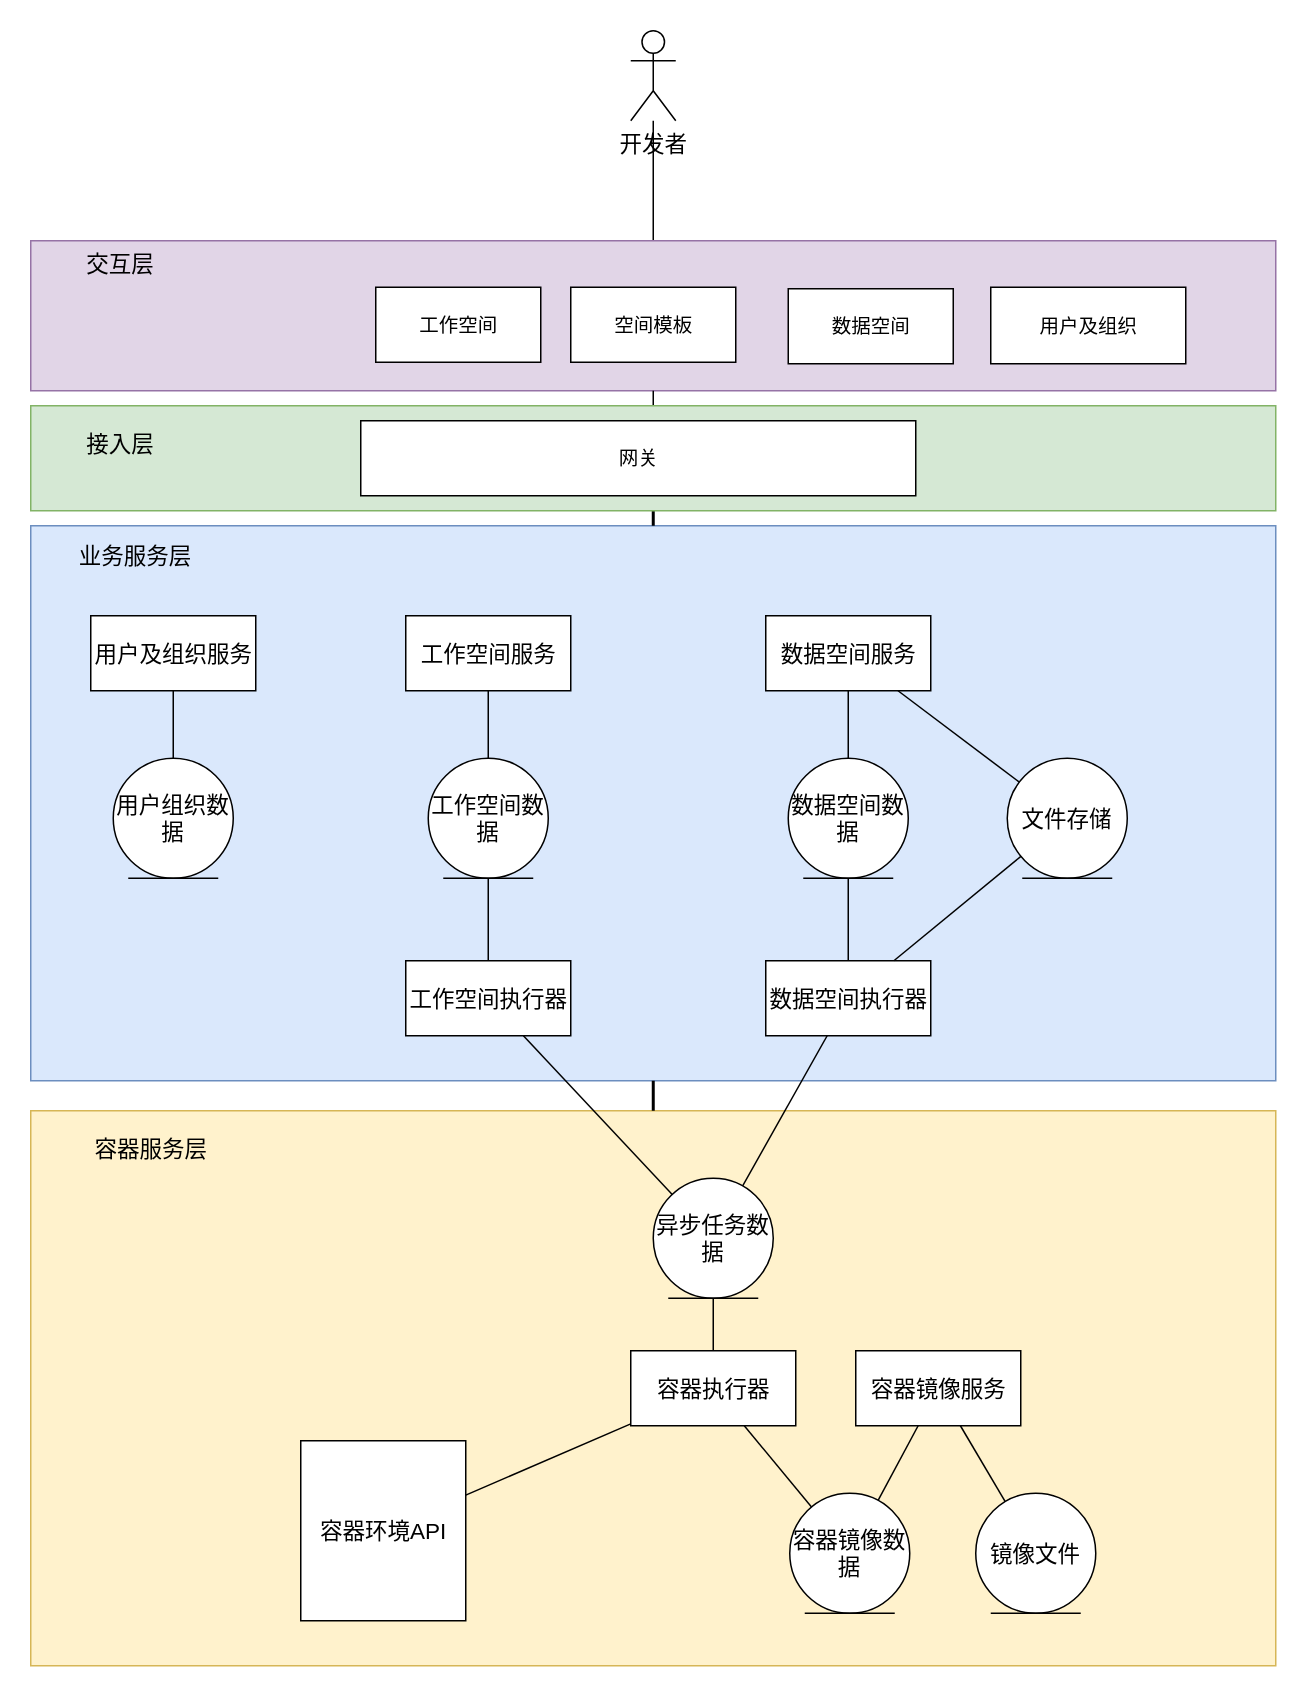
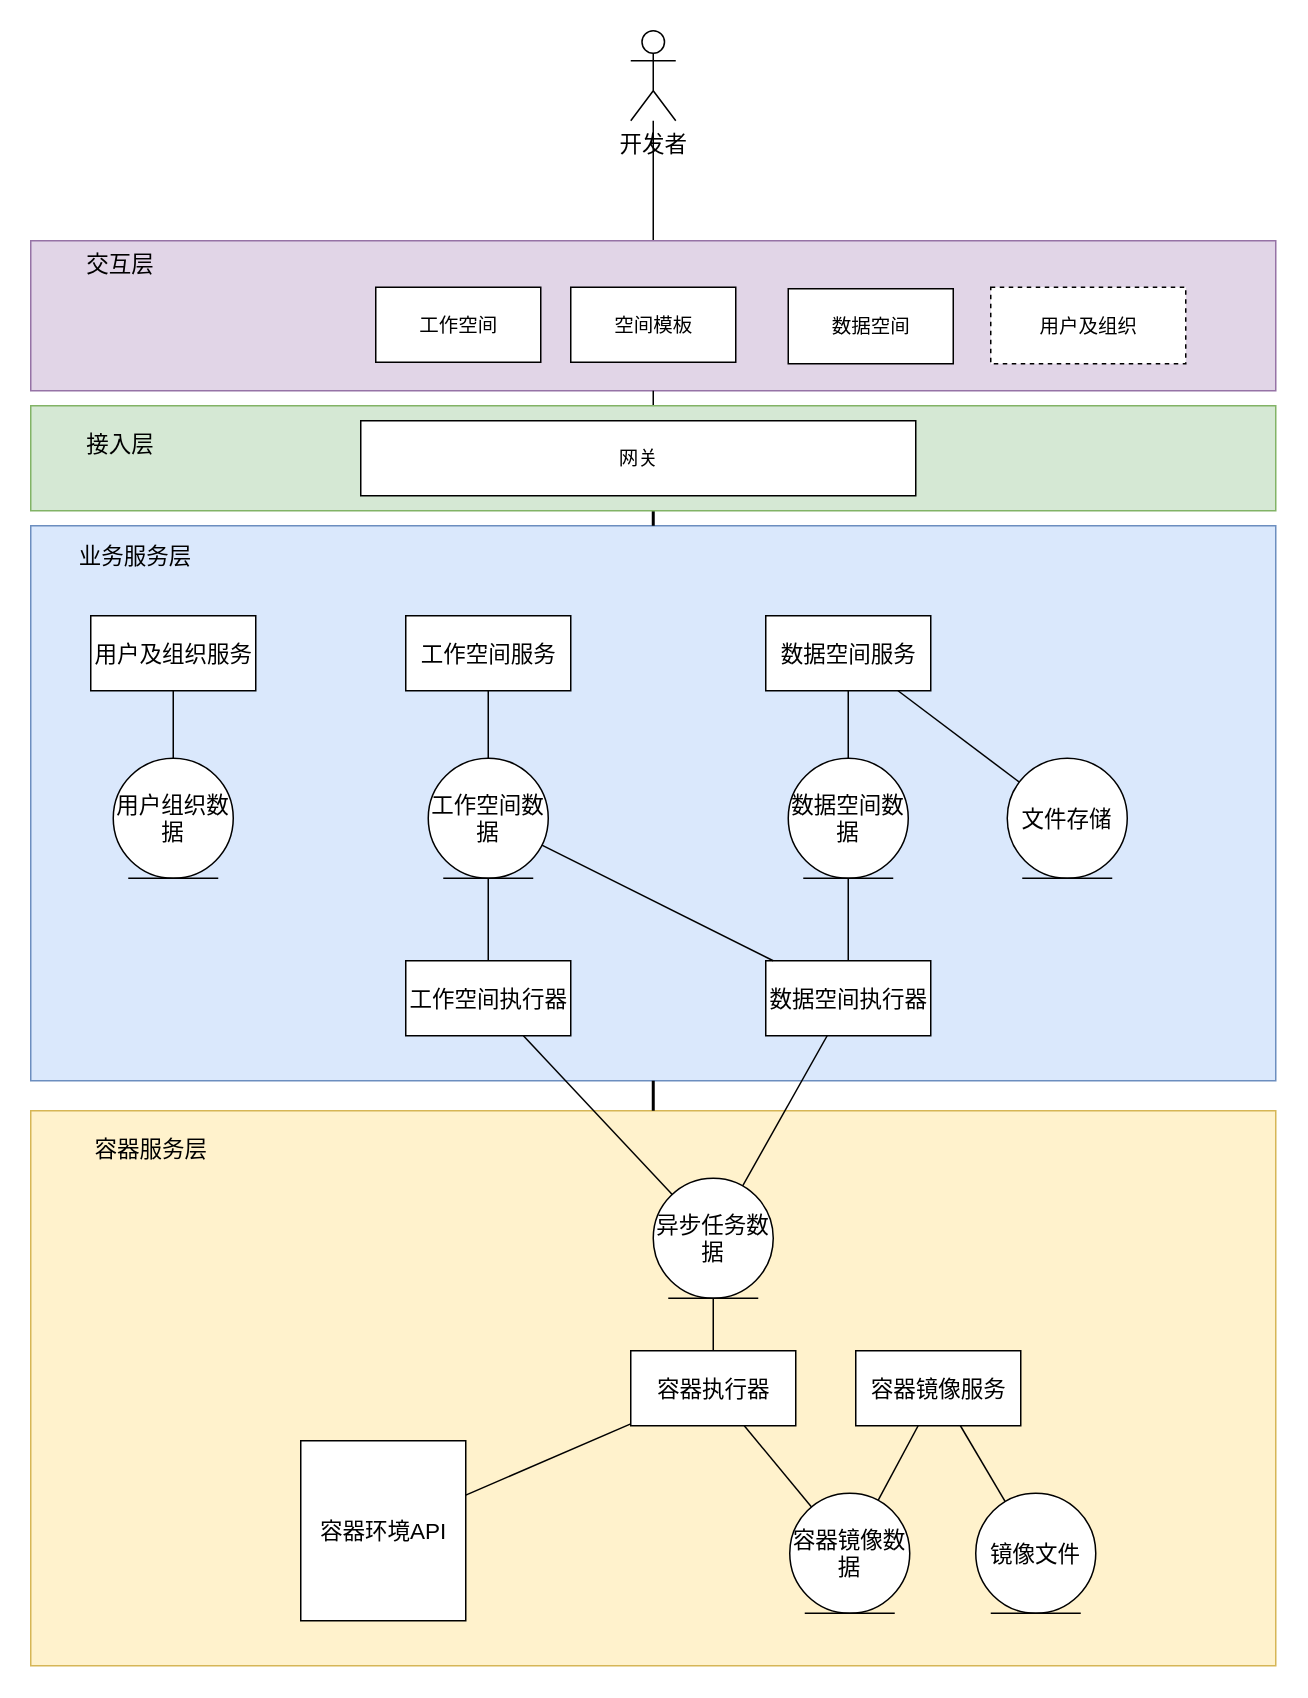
(1088, 326) -> (1088, 326)
(957, 909) -> (658, 903)
